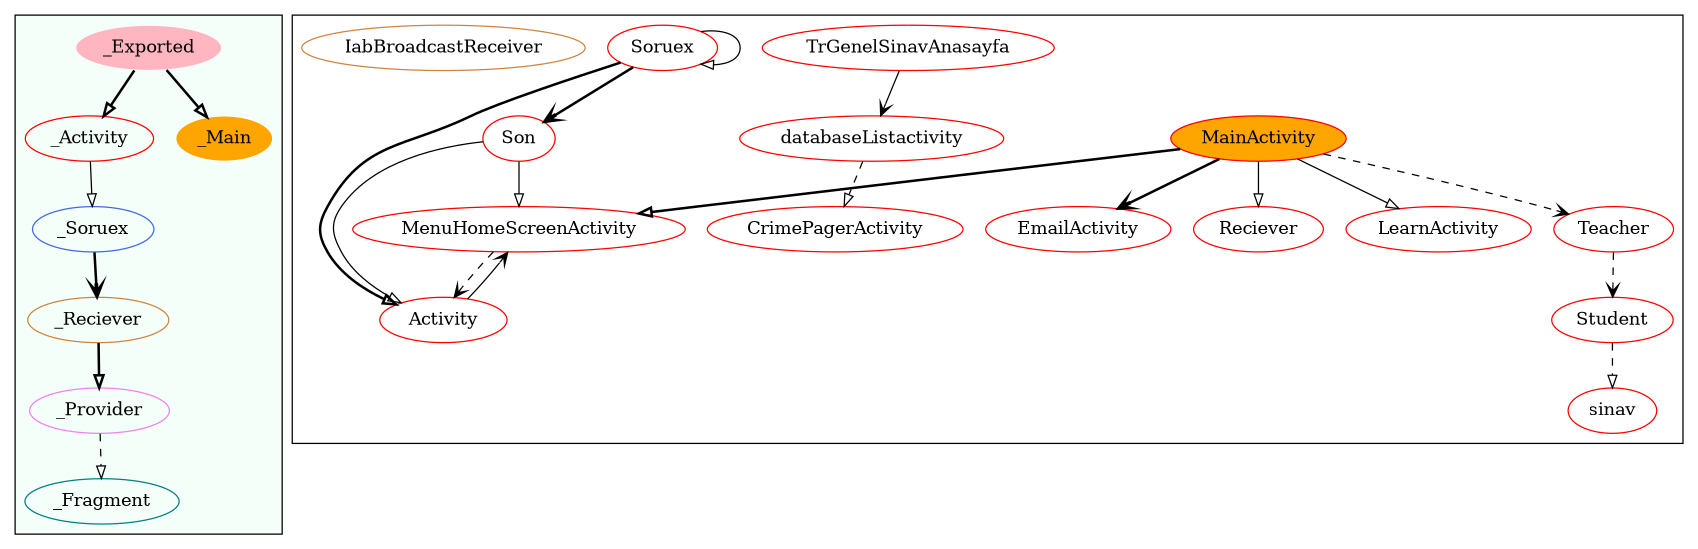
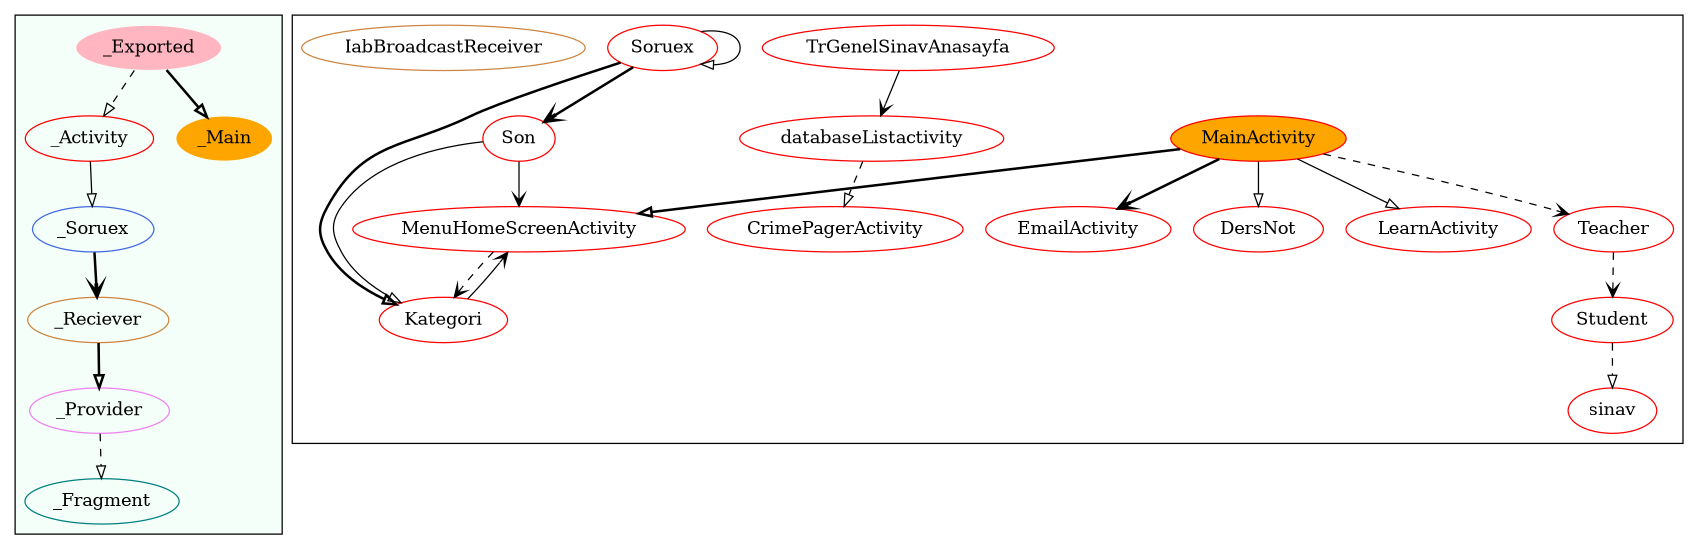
(123, 88) -> (123, 88)
(519, 178) -> (519, 178)
(1258, 229) -> (1258, 229)
(443, 320) -> (443, 320)
